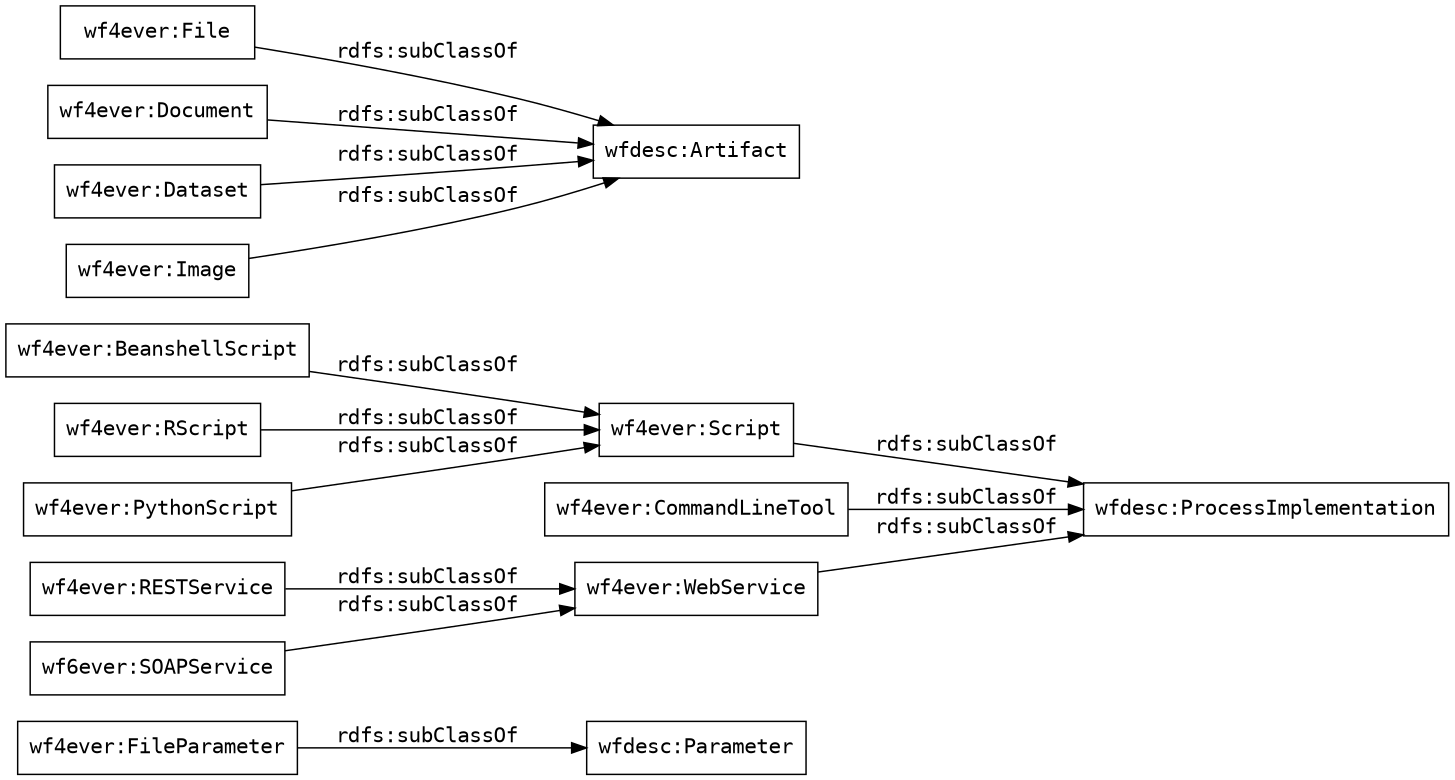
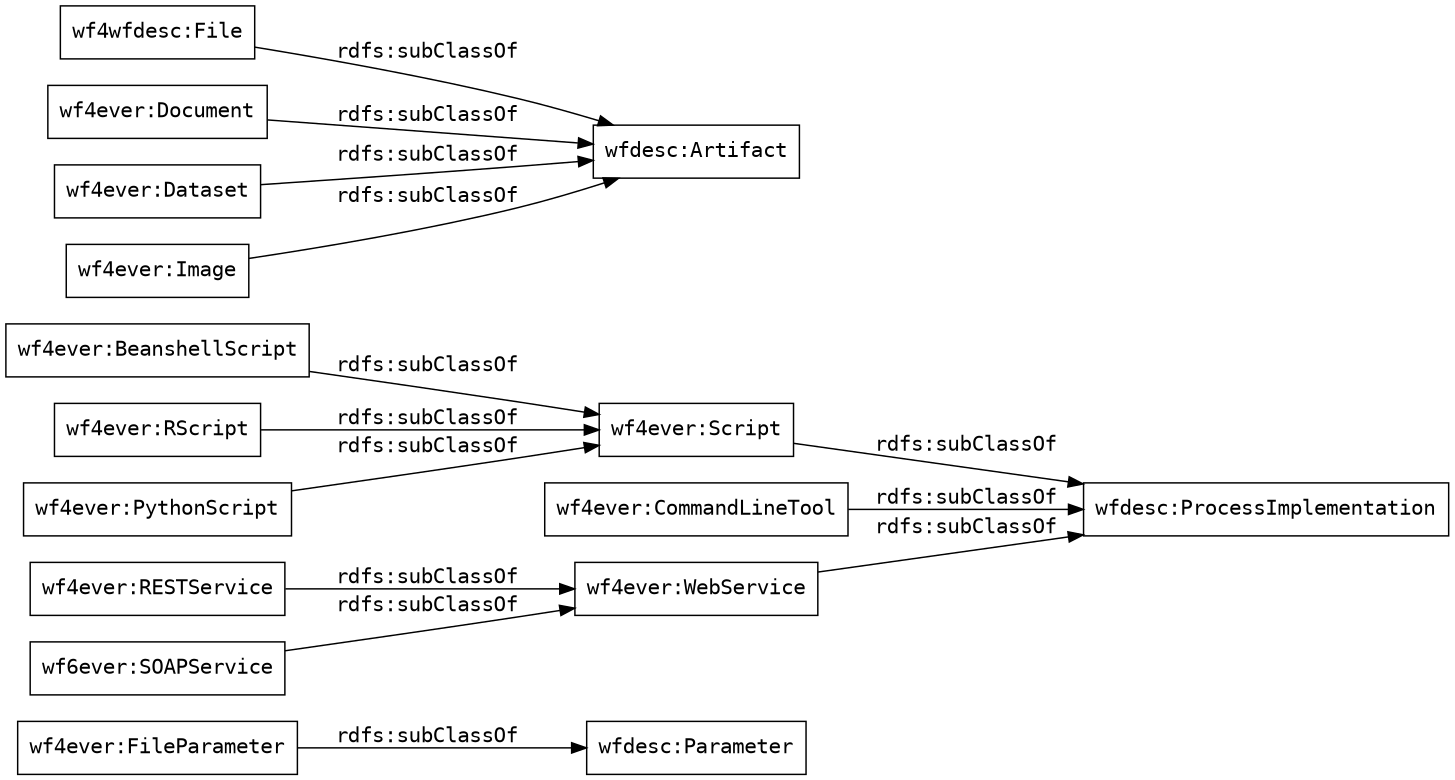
(158, 32) -> (158, 32)
